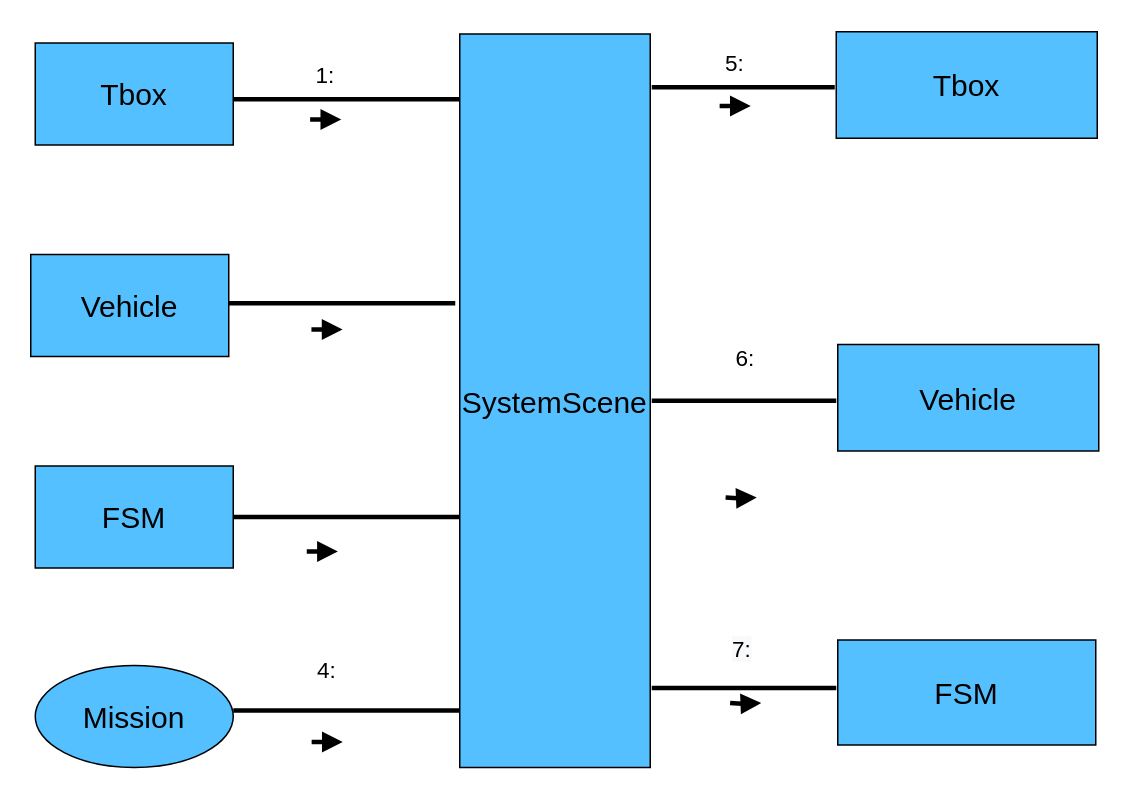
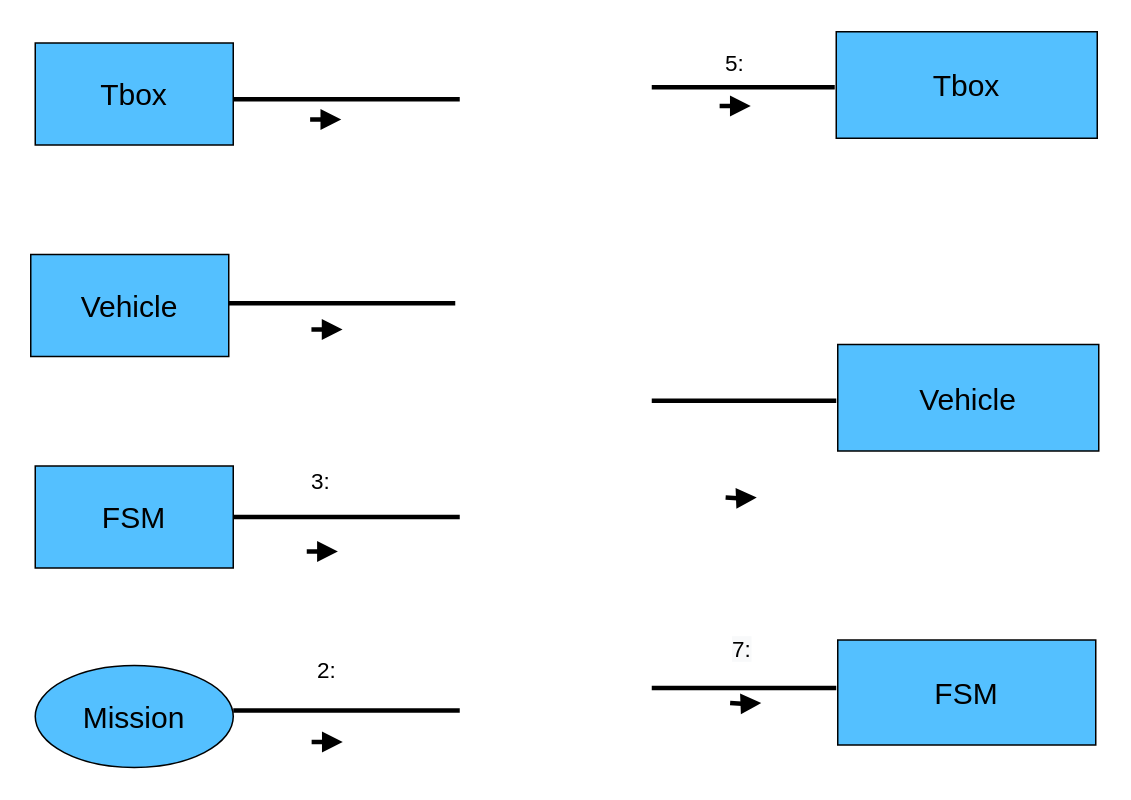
(324, 71) -> none
(744, 355) -> none
(555, 401) -> none
none -> (320, 478)
(327, 667) -> (327, 667)
